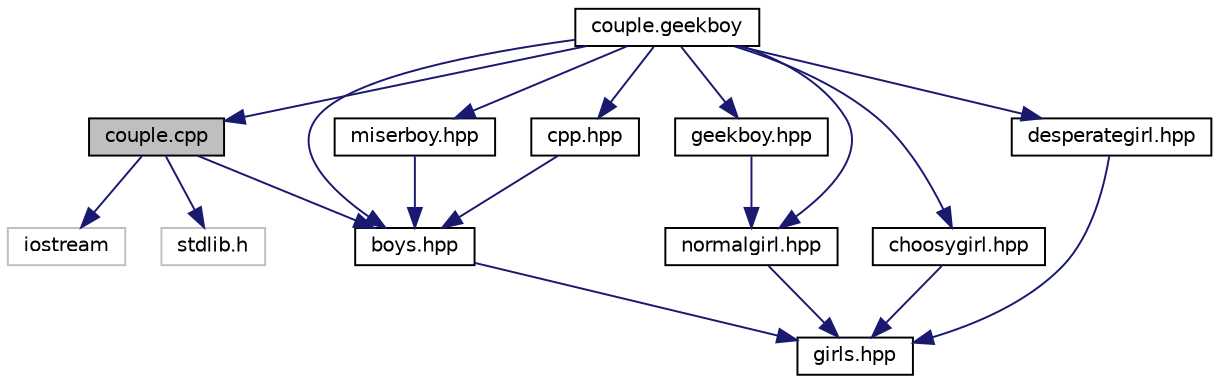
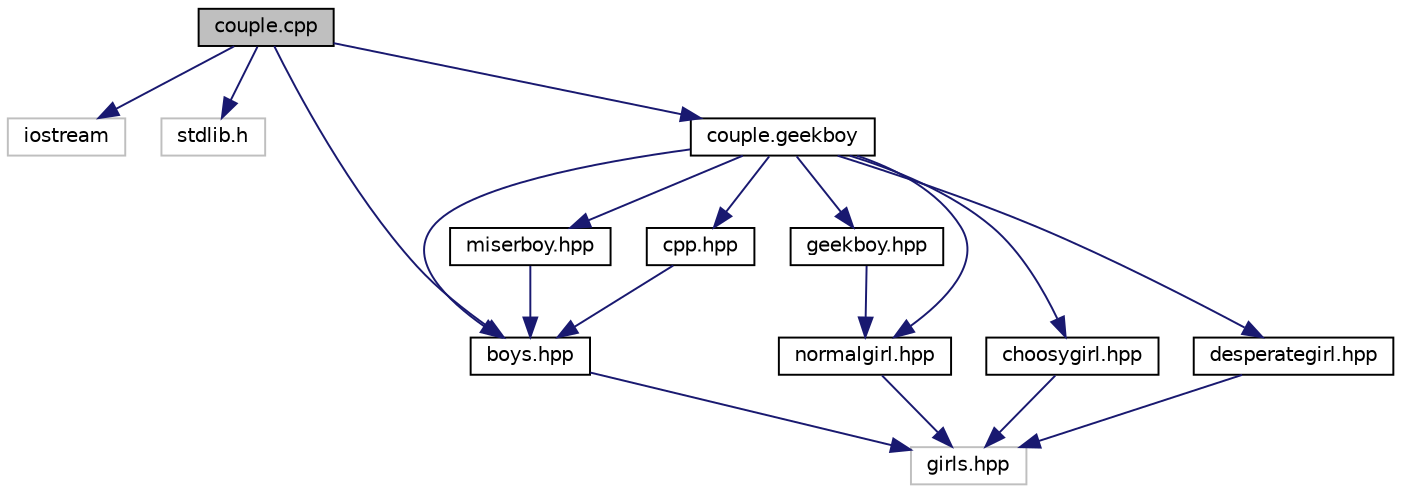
(441, 76) -> (508, 79)
(855, 356) -> (969, 466)
